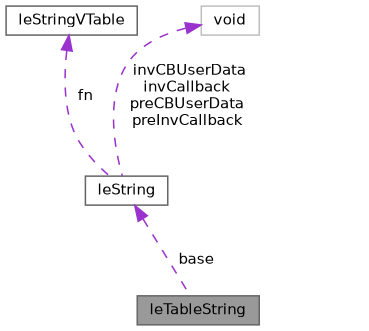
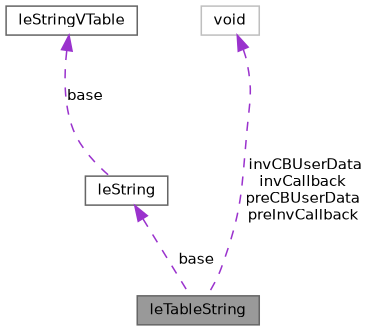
(118, 85) -> (243, 175)
(83, 96) -> (83, 96)
